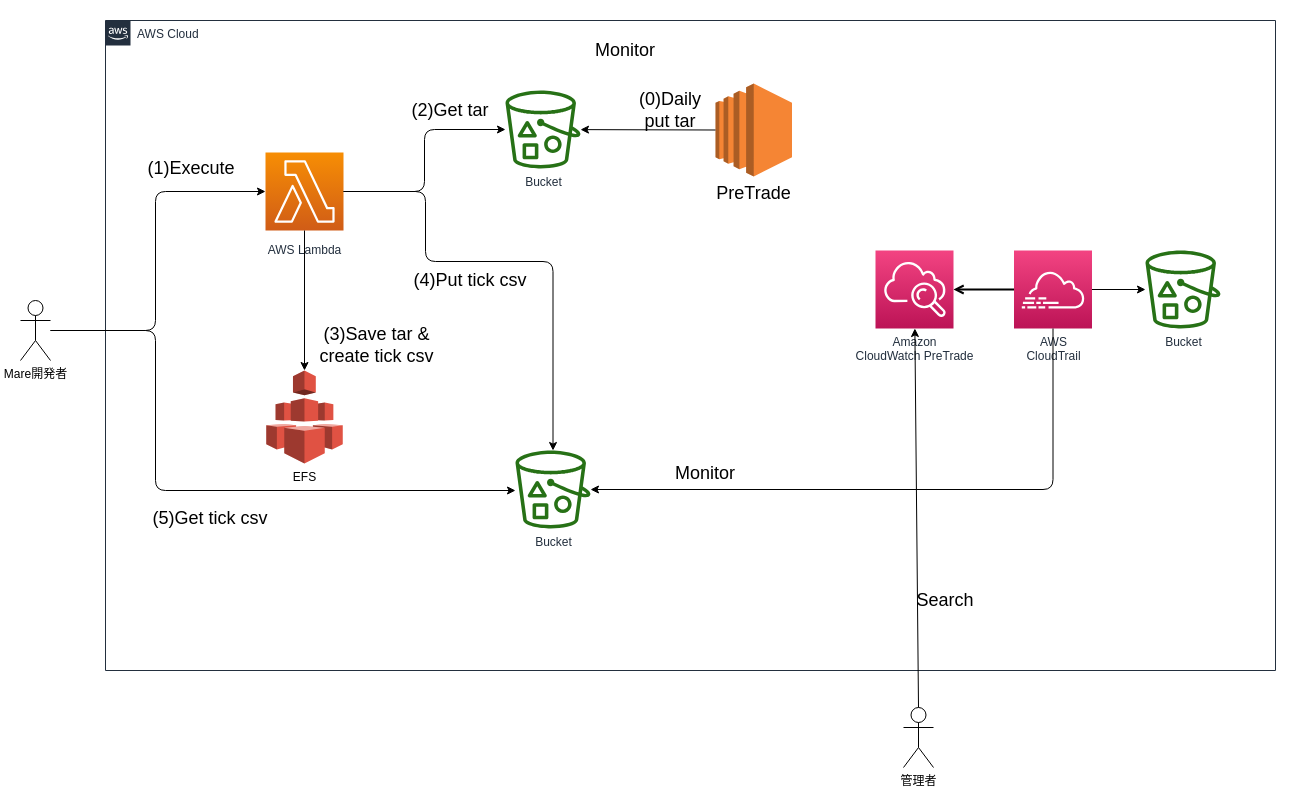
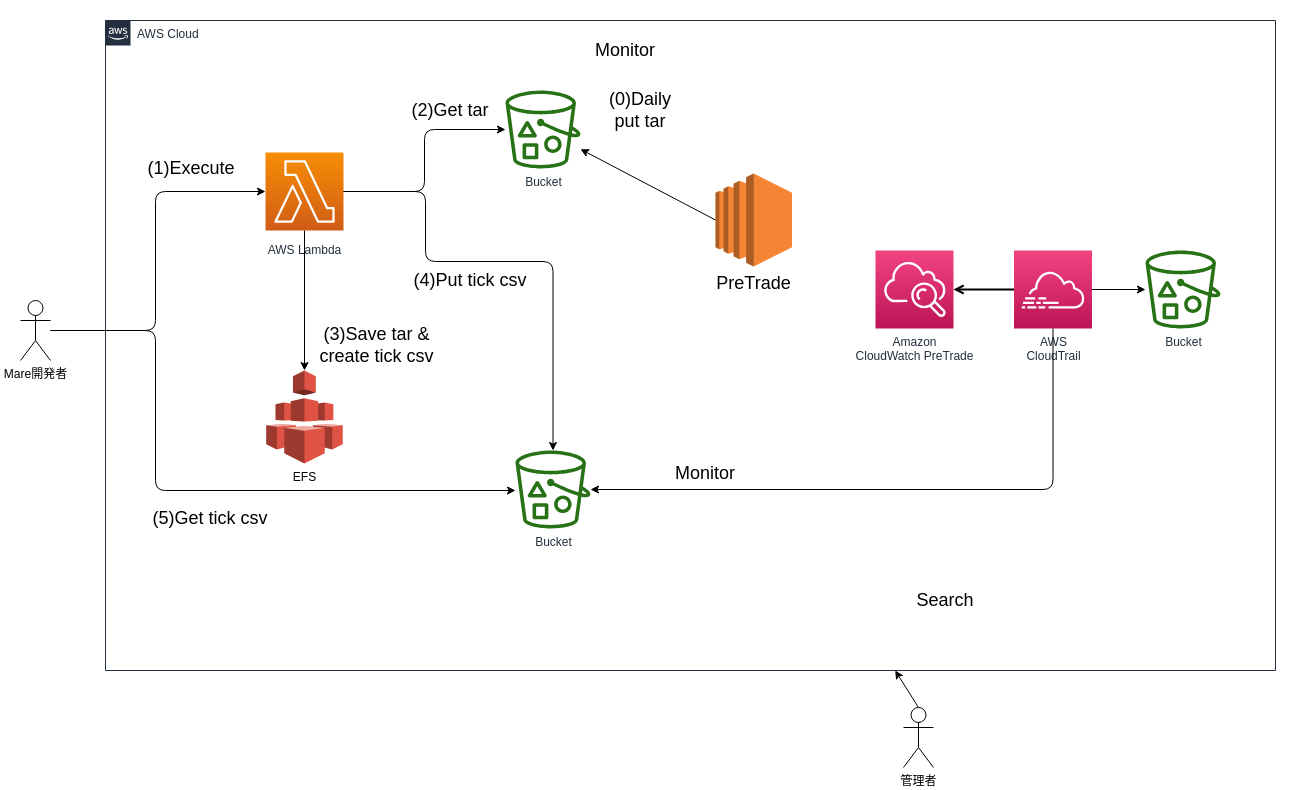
(671, 111) -> (641, 111)
(754, 130) -> (754, 220)
(917, 521) -> (909, 692)
